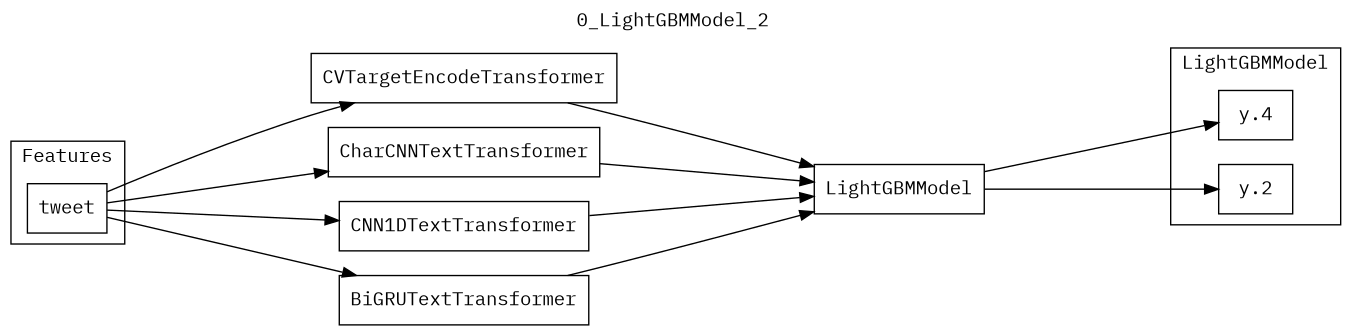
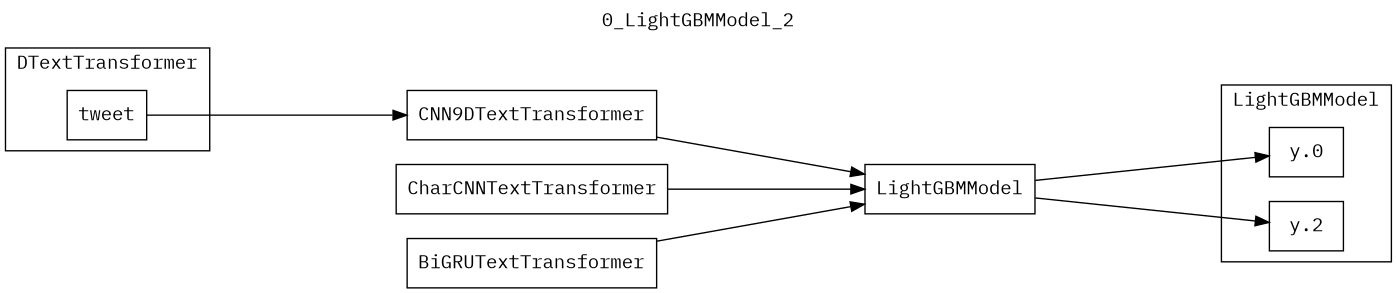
(464, 78) -> none
(1256, 115) -> (1306, 152)
(68, 157) -> (108, 64)
(211, 188) -> none
(464, 226) -> (532, 115)
(225, 245) -> none
